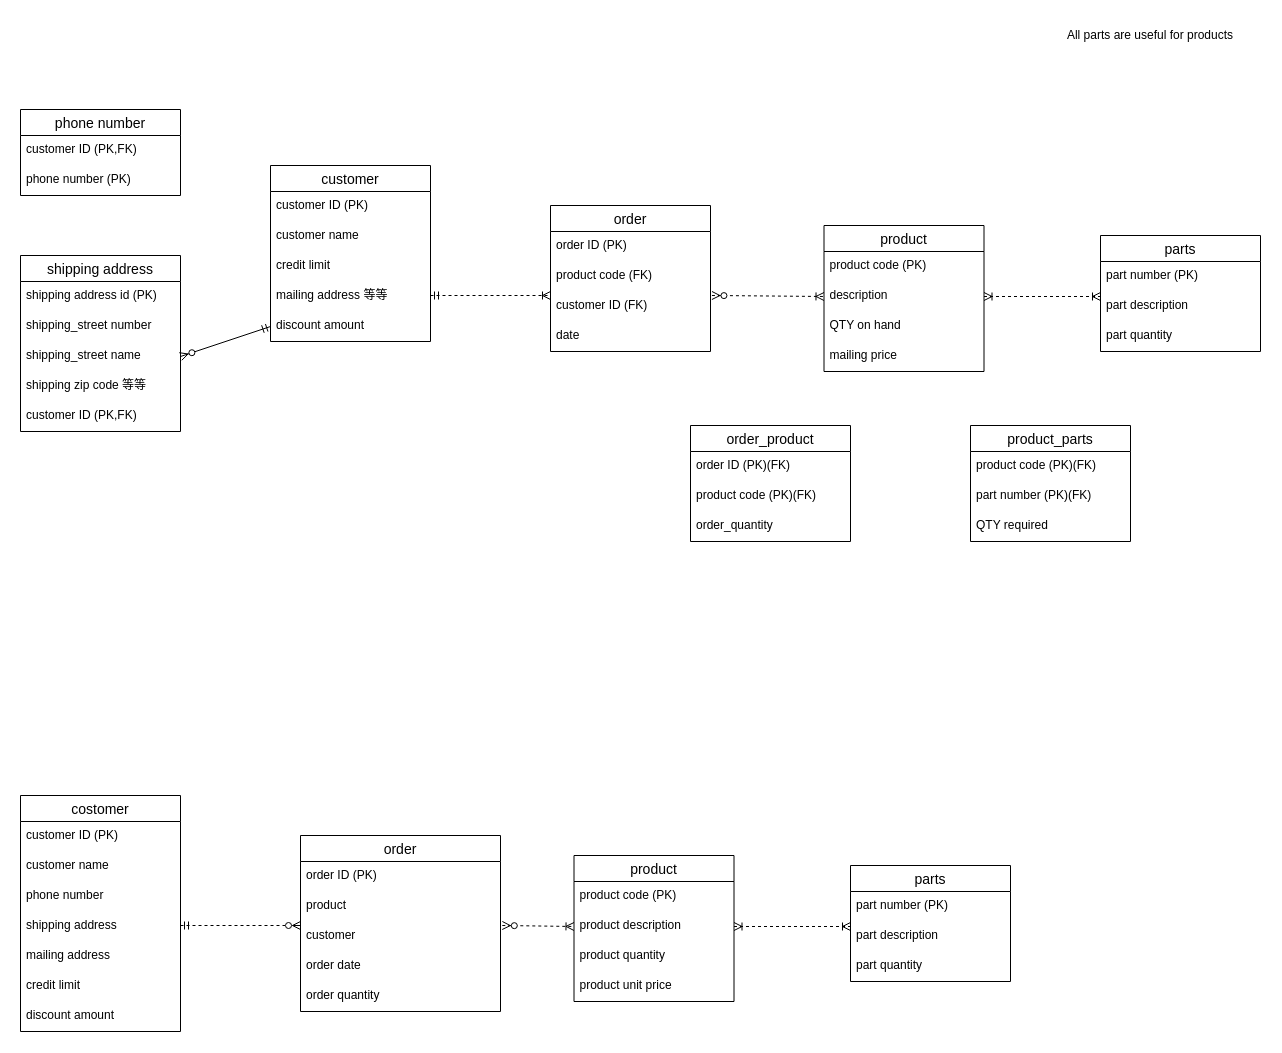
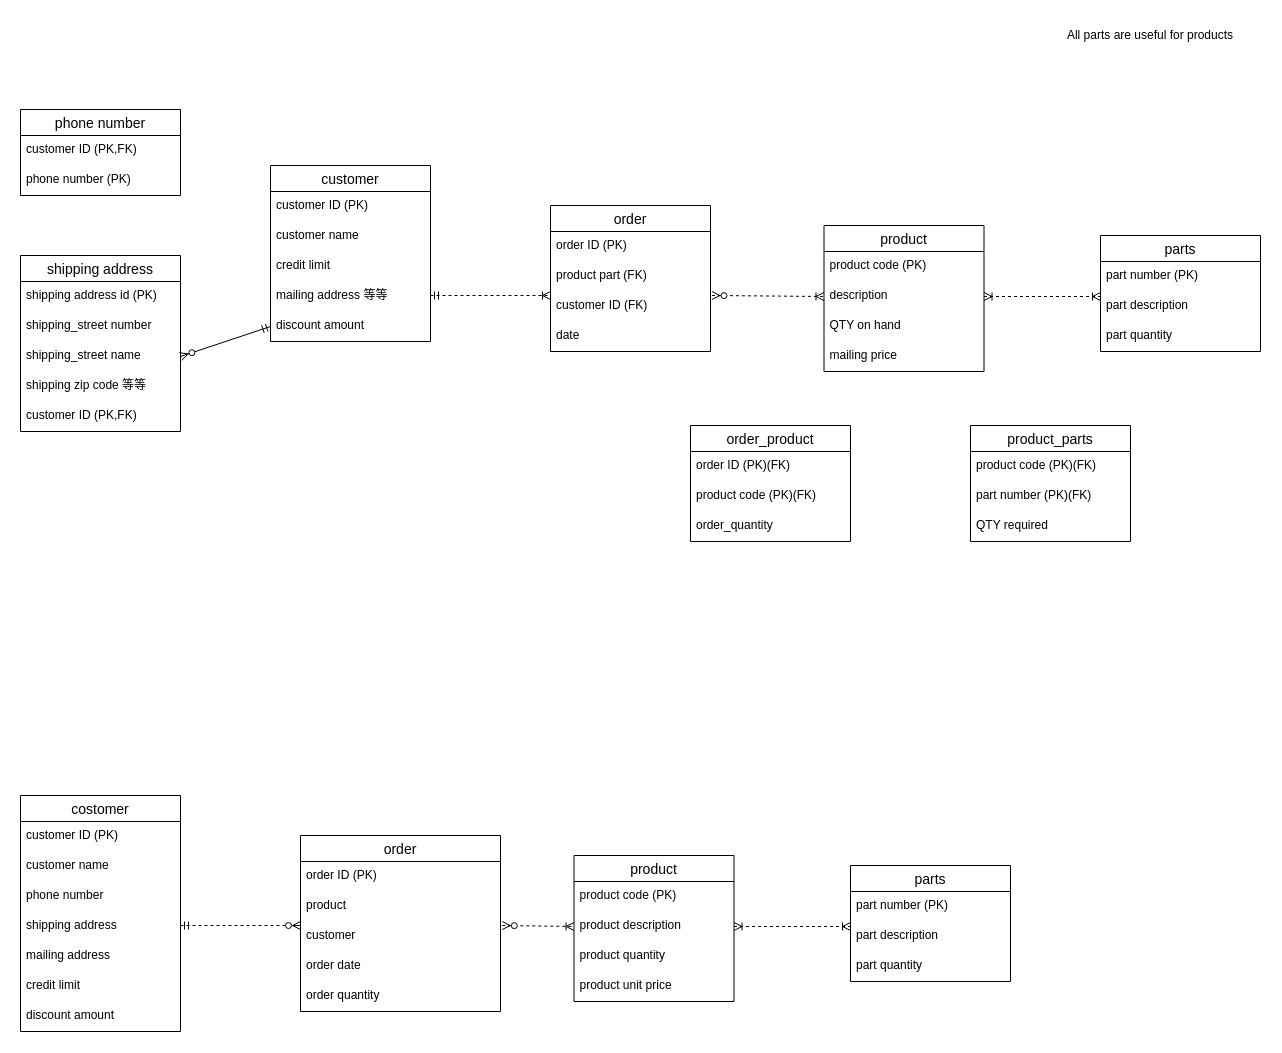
(610, 275) -> (610, 275)
